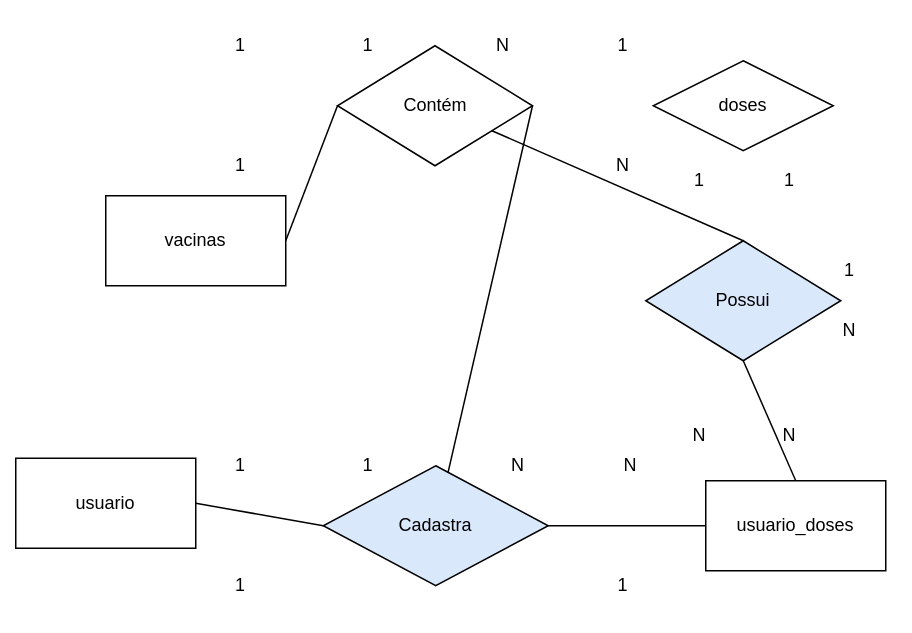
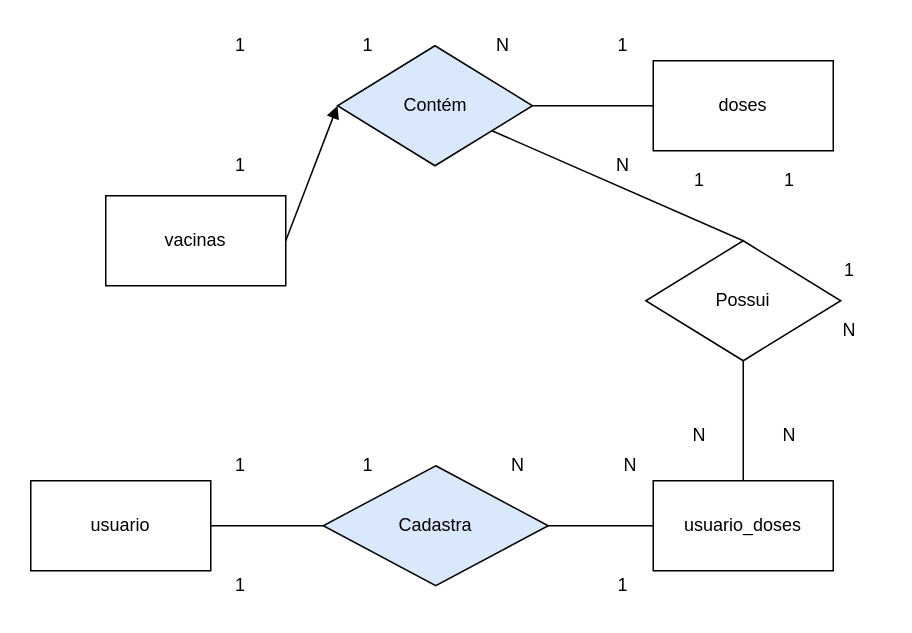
(435, 106) -> (435, 106)
(743, 106) -> (743, 106)
(335, 113) -> (332, 119)
(490, 289) -> (593, 106)
(743, 301) -> (743, 301)
(106, 503) -> (121, 526)
(796, 526) -> (743, 526)
